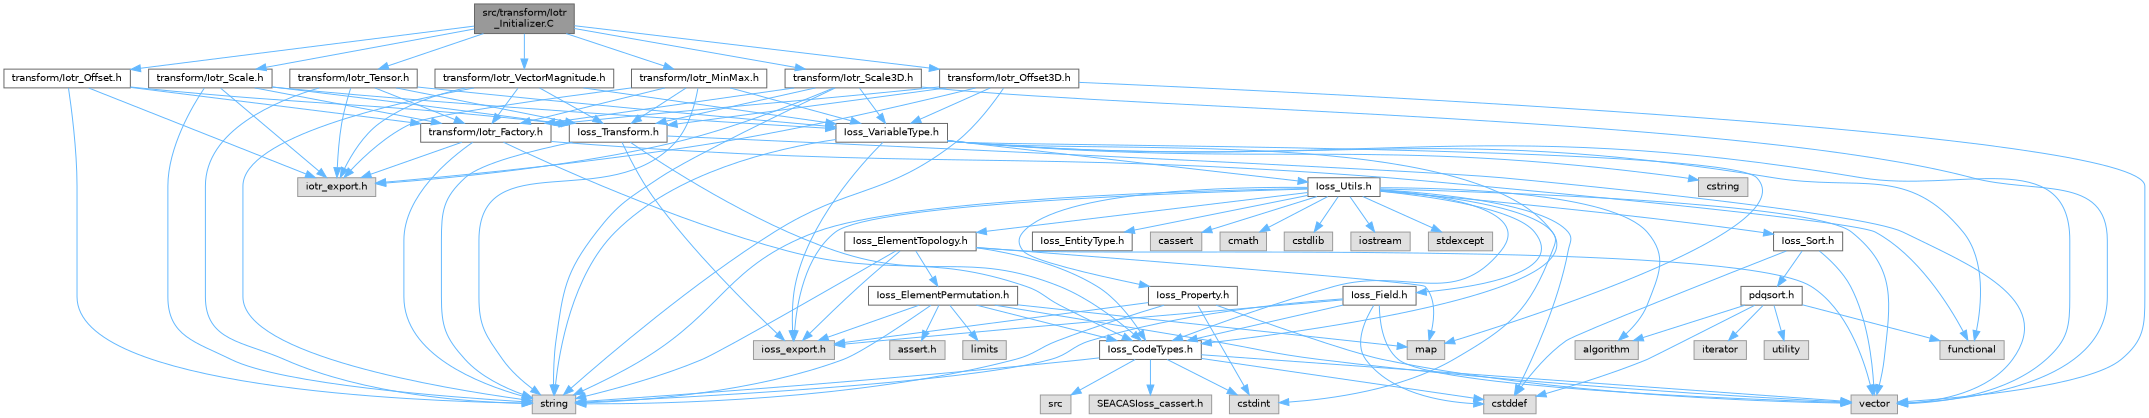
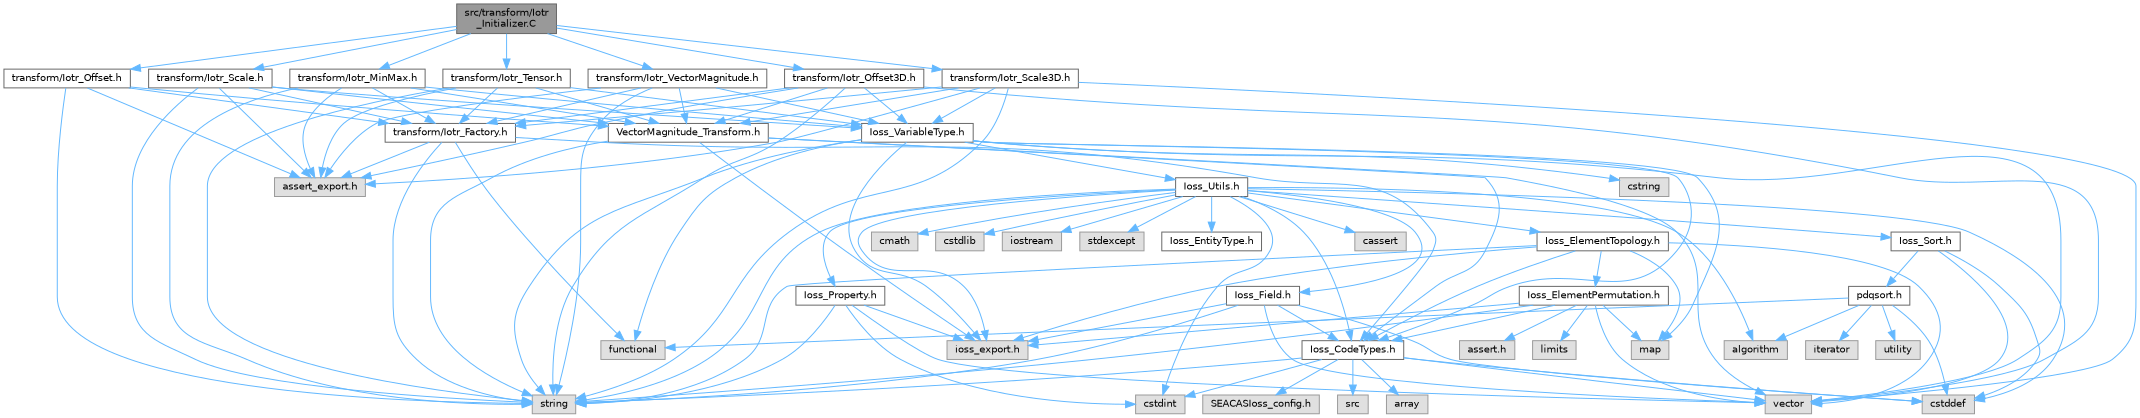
(618, 133) -> (688, 133)
(337, 187) -> (320, 187)
(1856, 236) -> none
(1150, 404) -> (1261, 404)
none -> (1407, 404)
